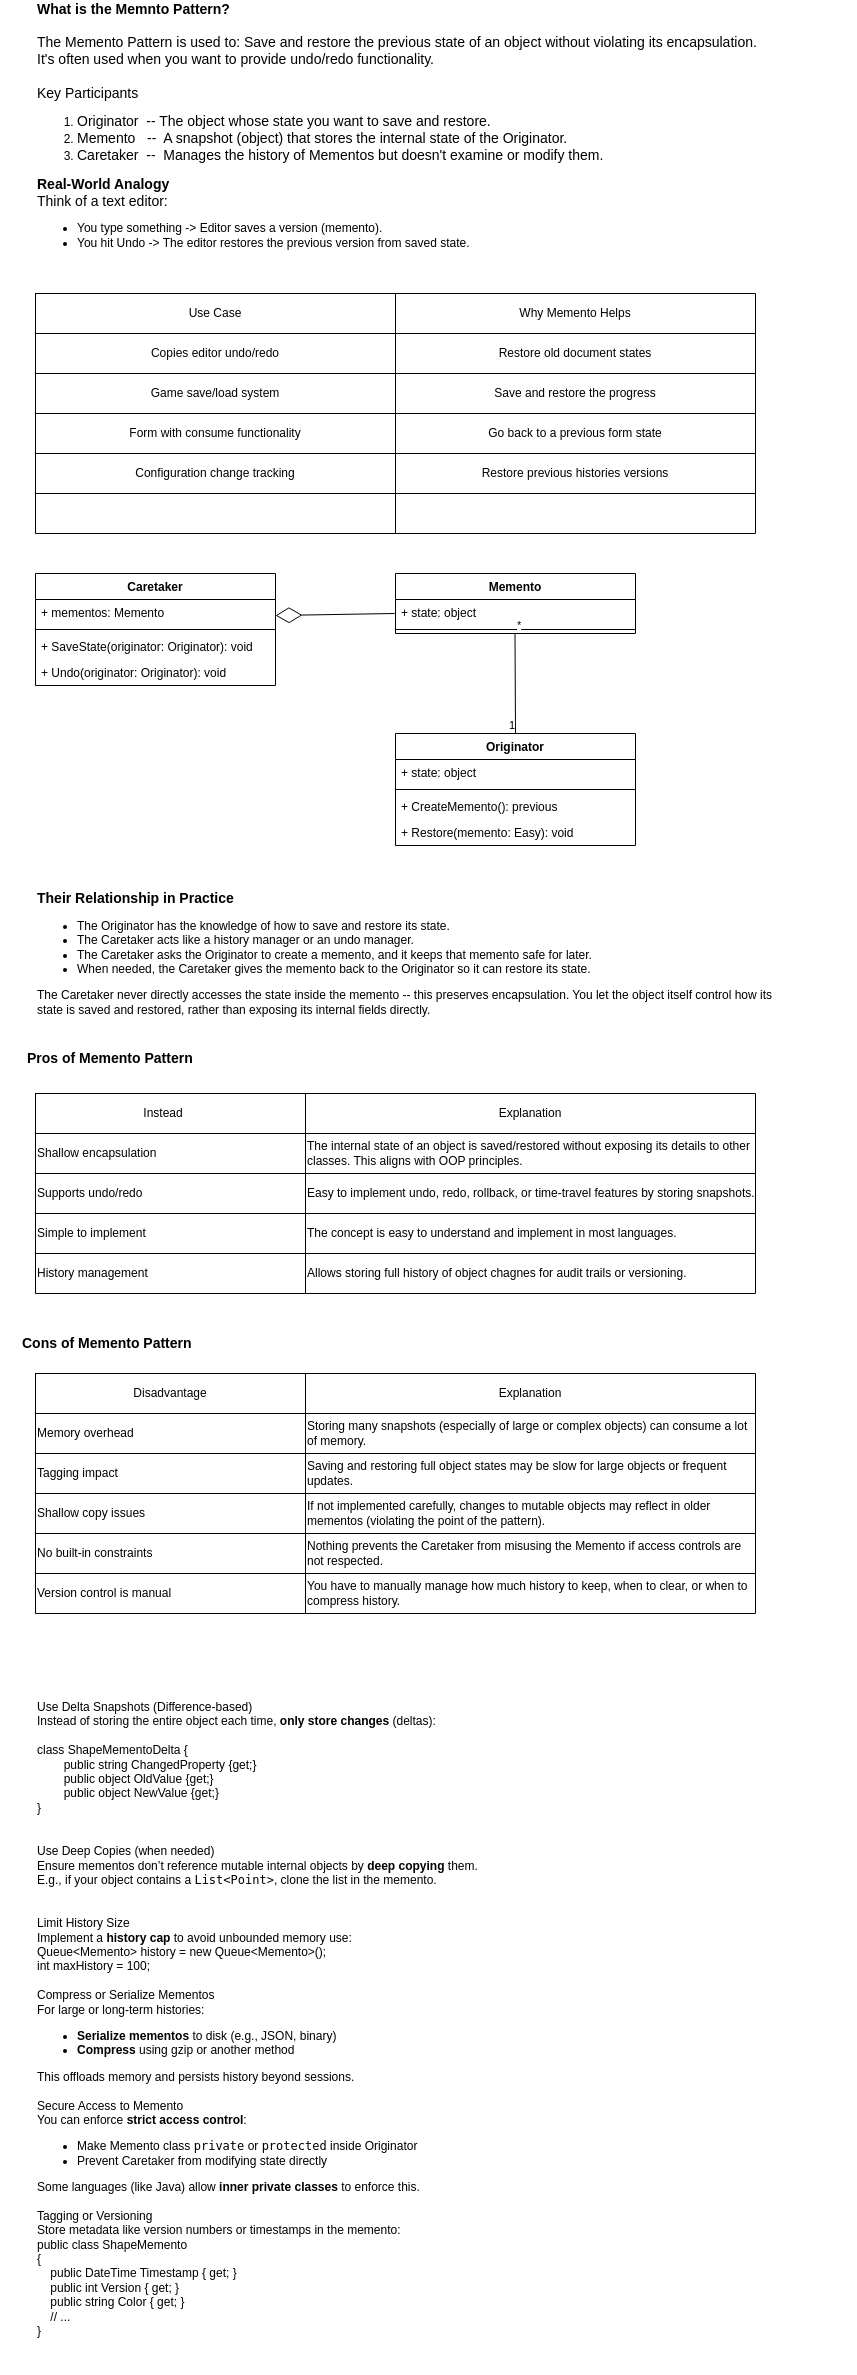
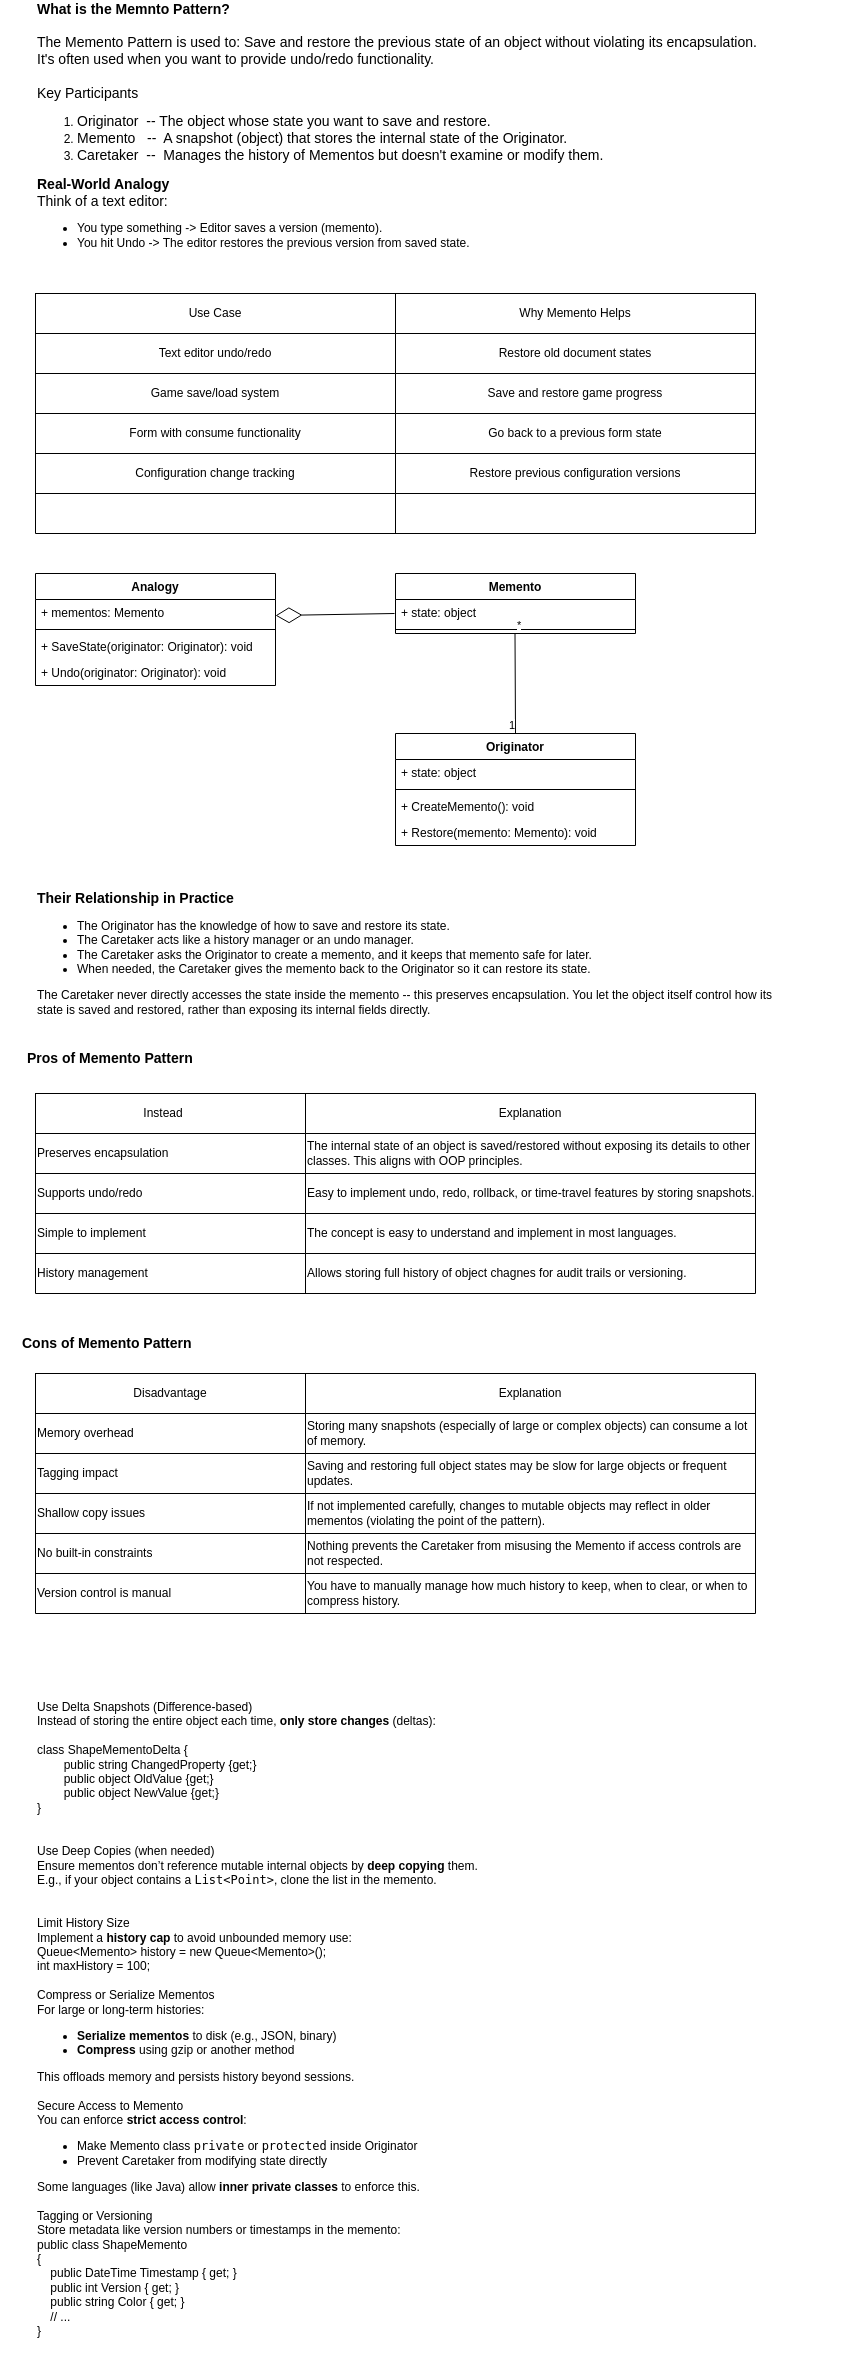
(216, 354) -> (216, 354)
(576, 394) -> (576, 394)
(576, 474) -> (576, 474)
(156, 588) -> (156, 588)
(486, 808) -> (473, 808)
(493, 834) -> (503, 834)
(100, 1154) -> (110, 1154)
